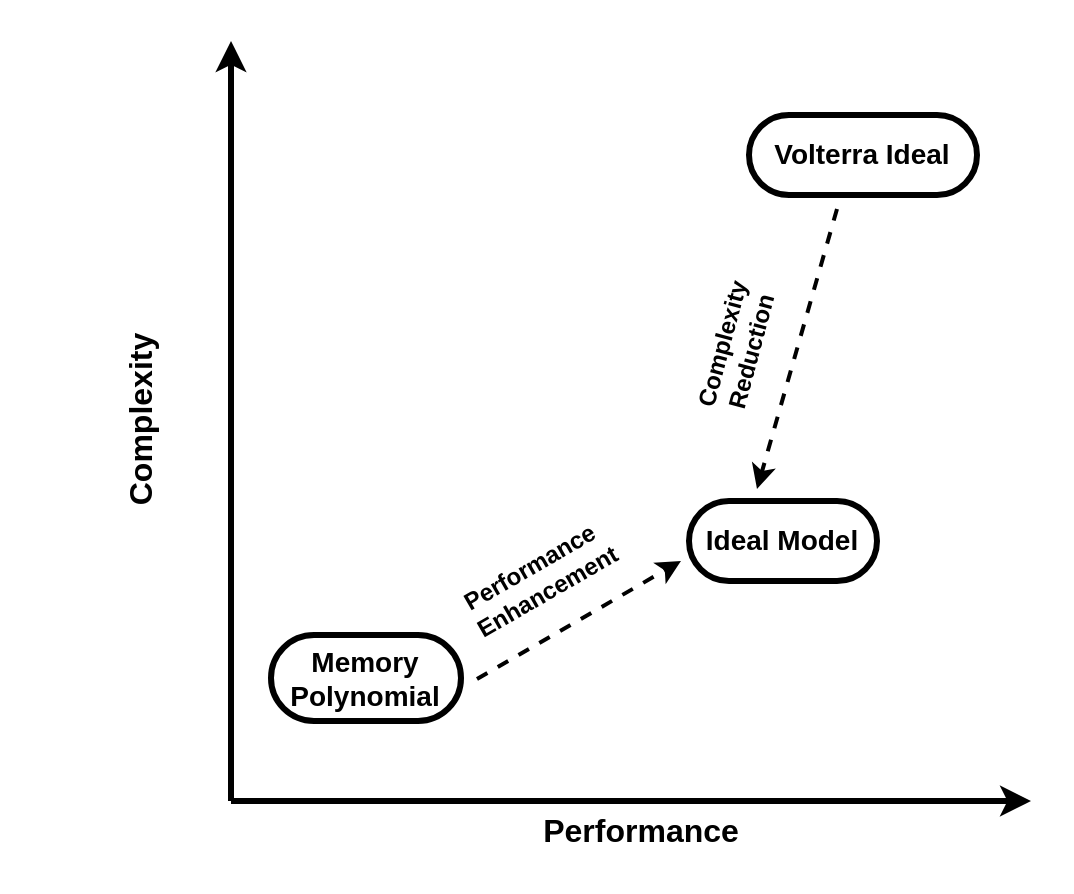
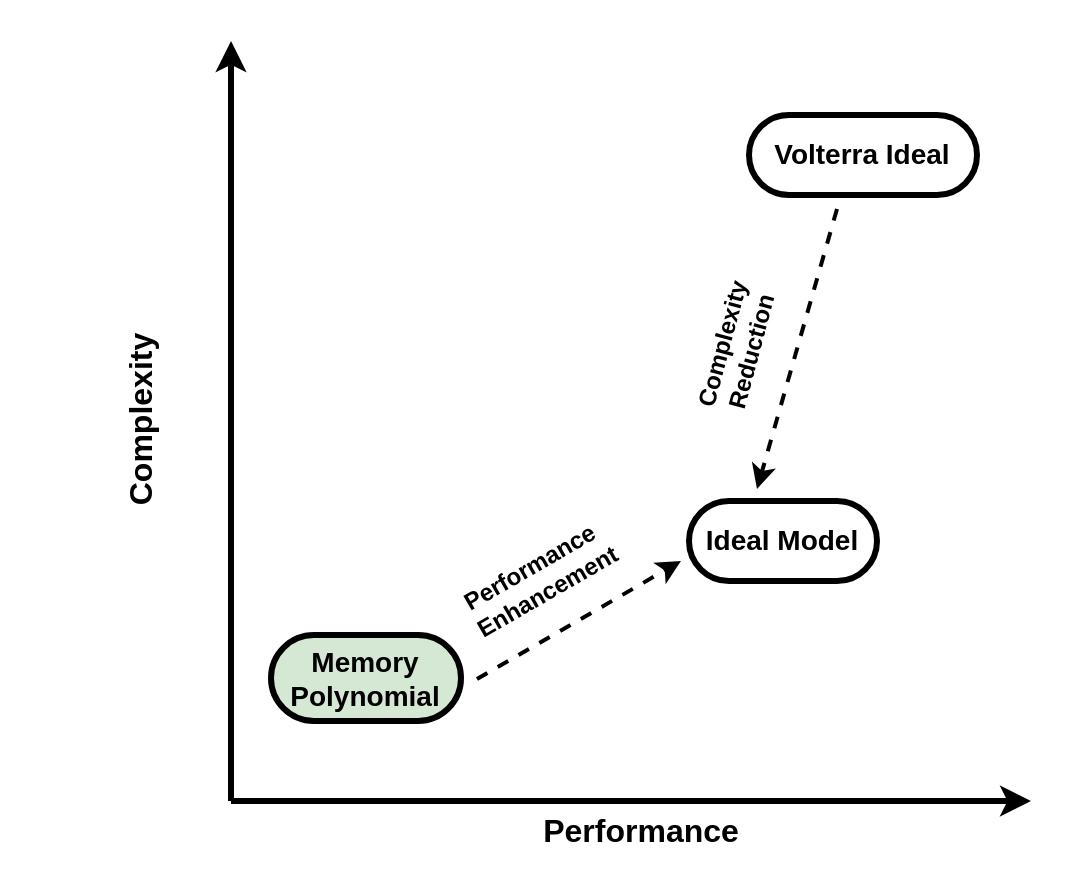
(366, 678) -> (366, 678)
